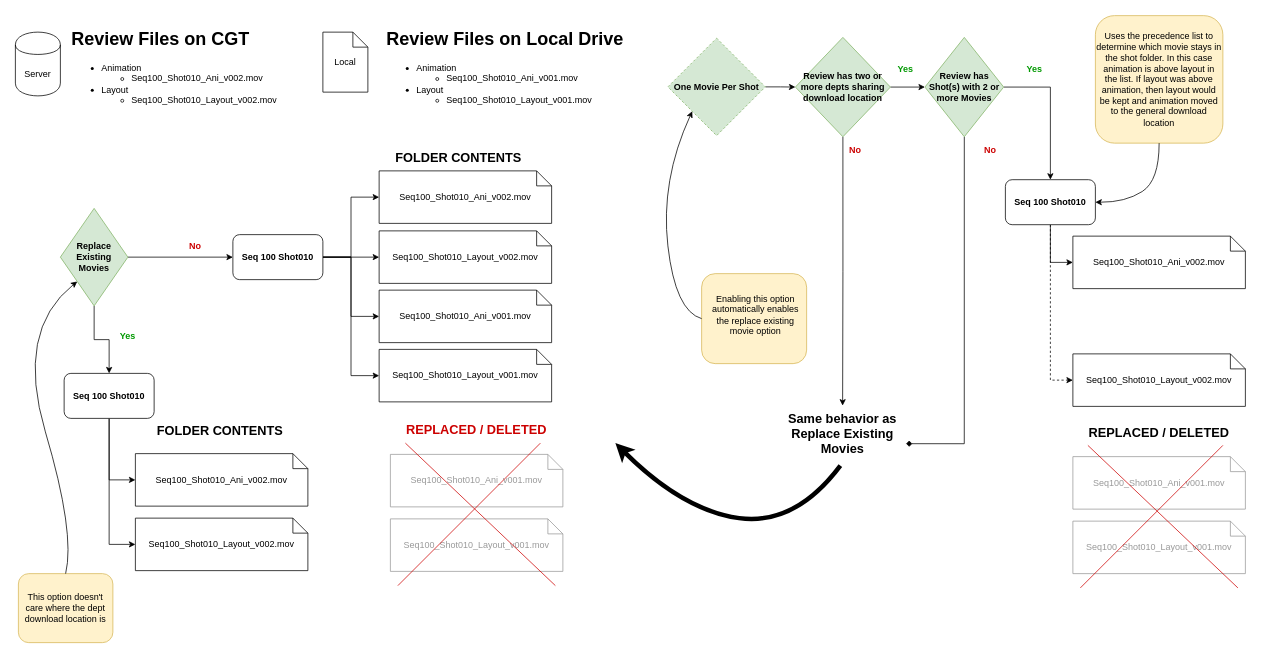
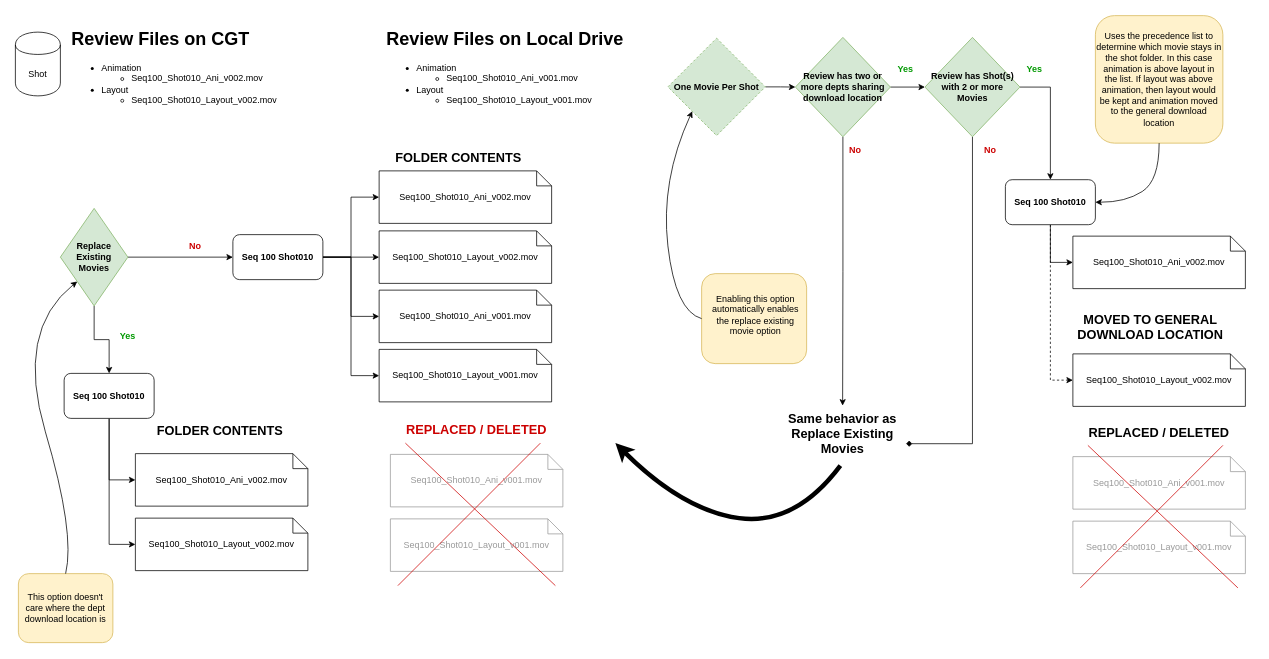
(345, 62) -> none
(38, 74) -> (38, 74)
(964, 87) -> (972, 87)
none -> (1151, 327)
